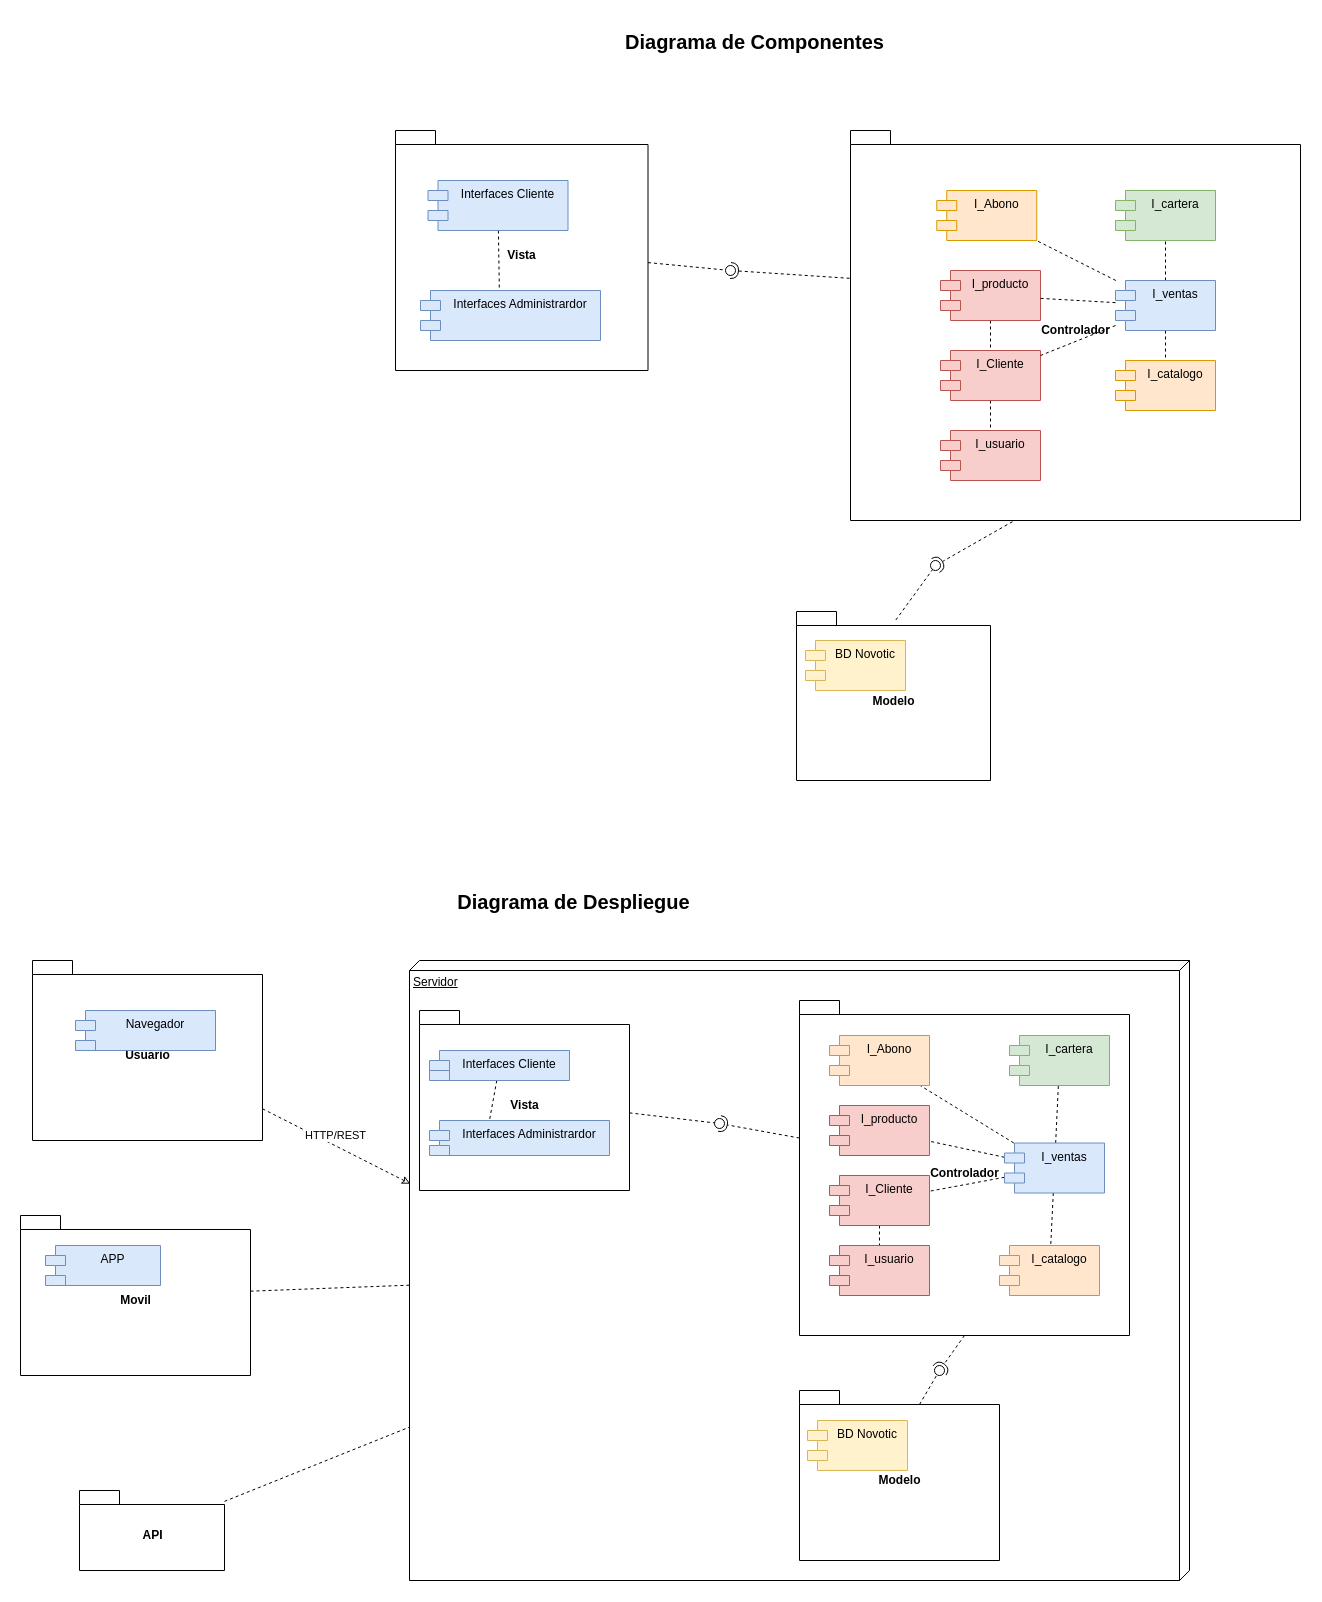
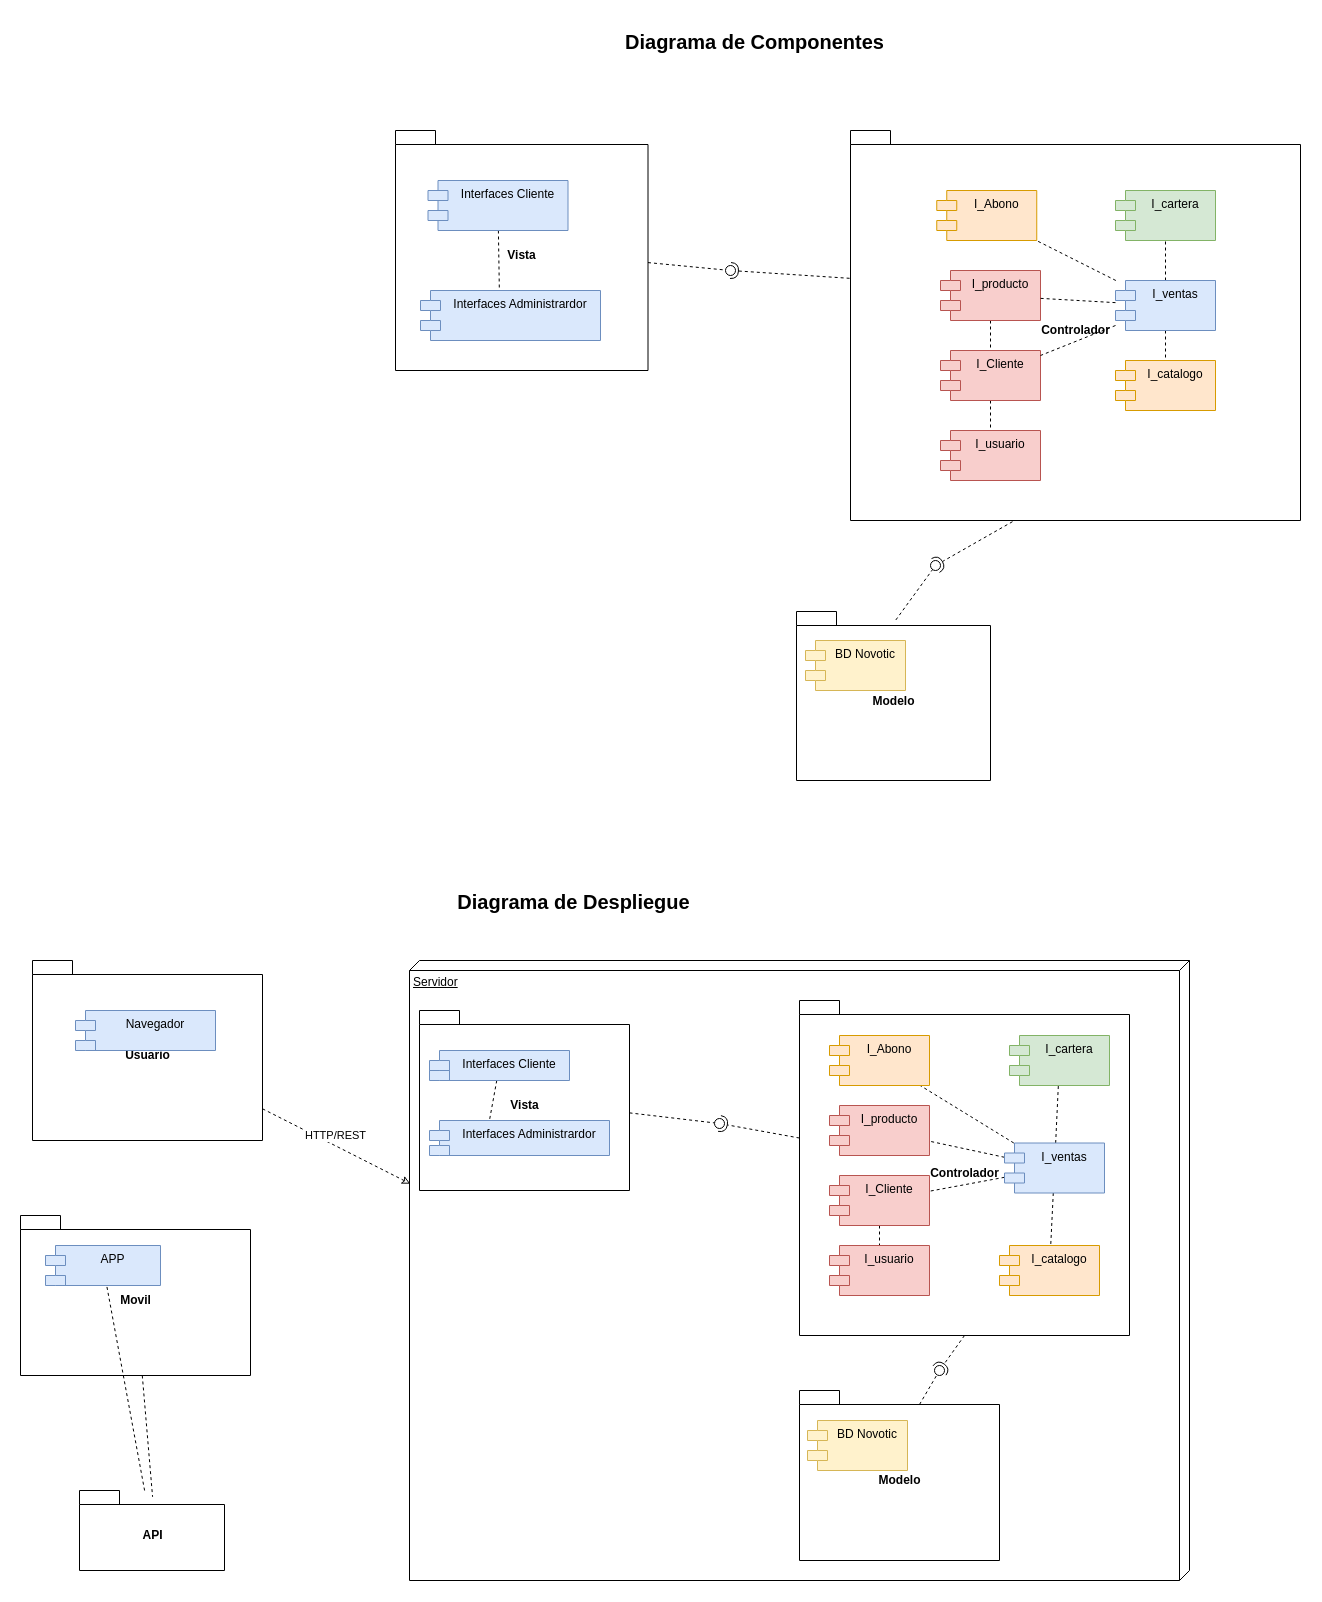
(330, 1288) -> (147, 1436)
(317, 1464) -> (126, 1388)
